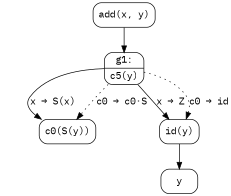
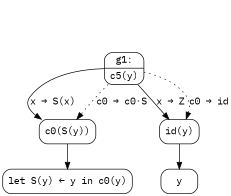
(124, 15) -> none
none -> (68, 181)
